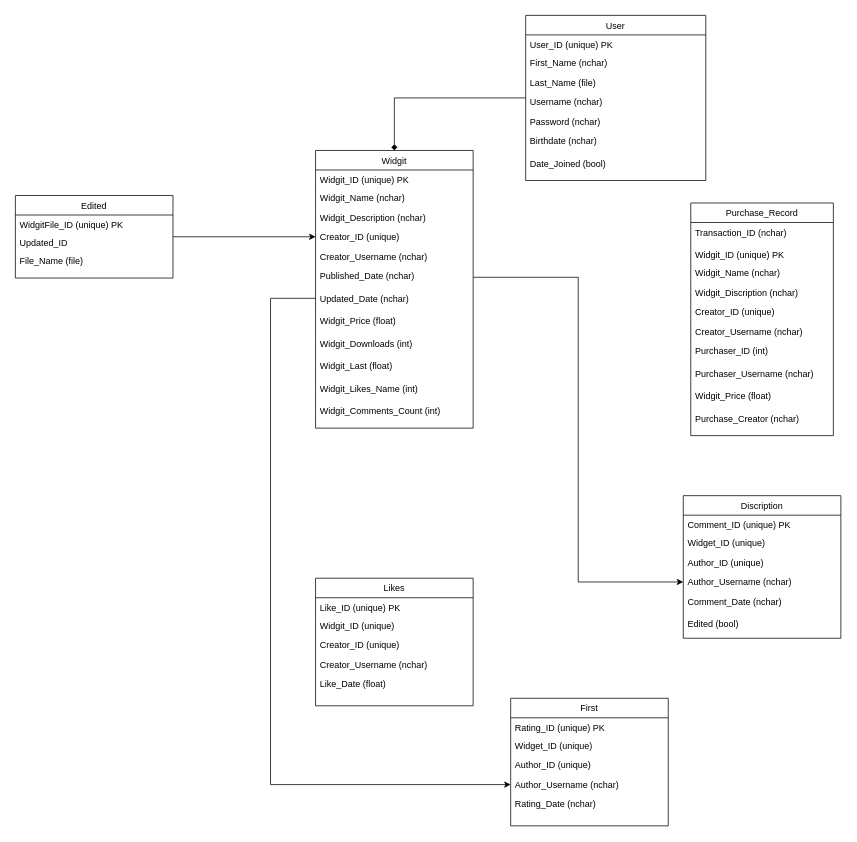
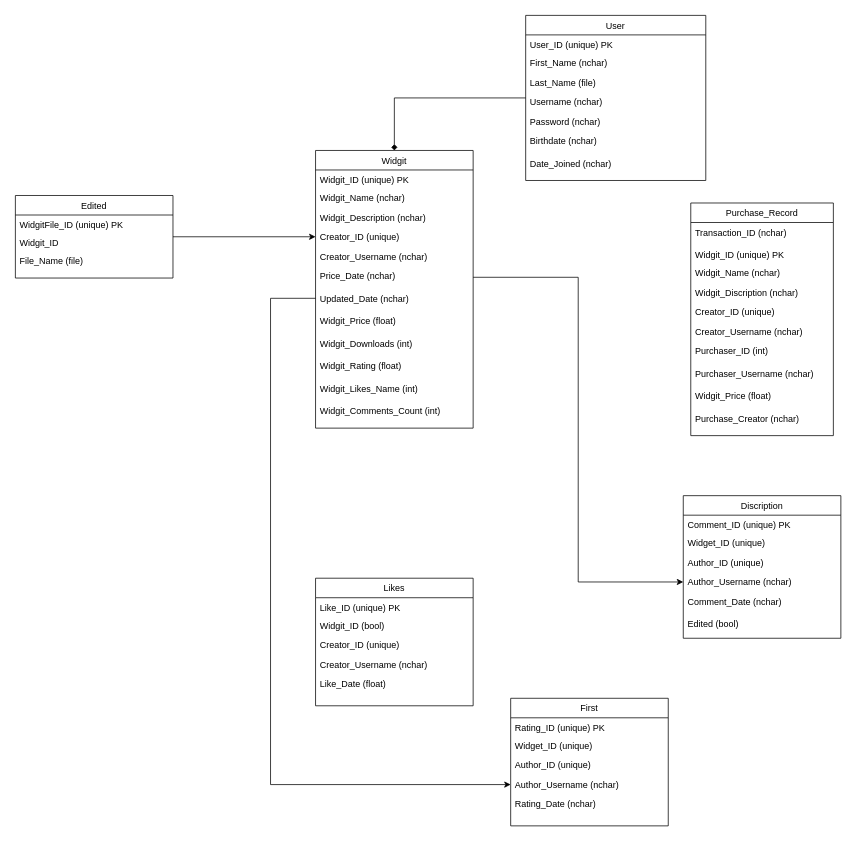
(571, 164) -> (575, 164)
(45, 243) -> (40, 243)
(371, 276) -> (363, 276)
(363, 366) -> (367, 366)
(360, 626) -> (355, 626)
